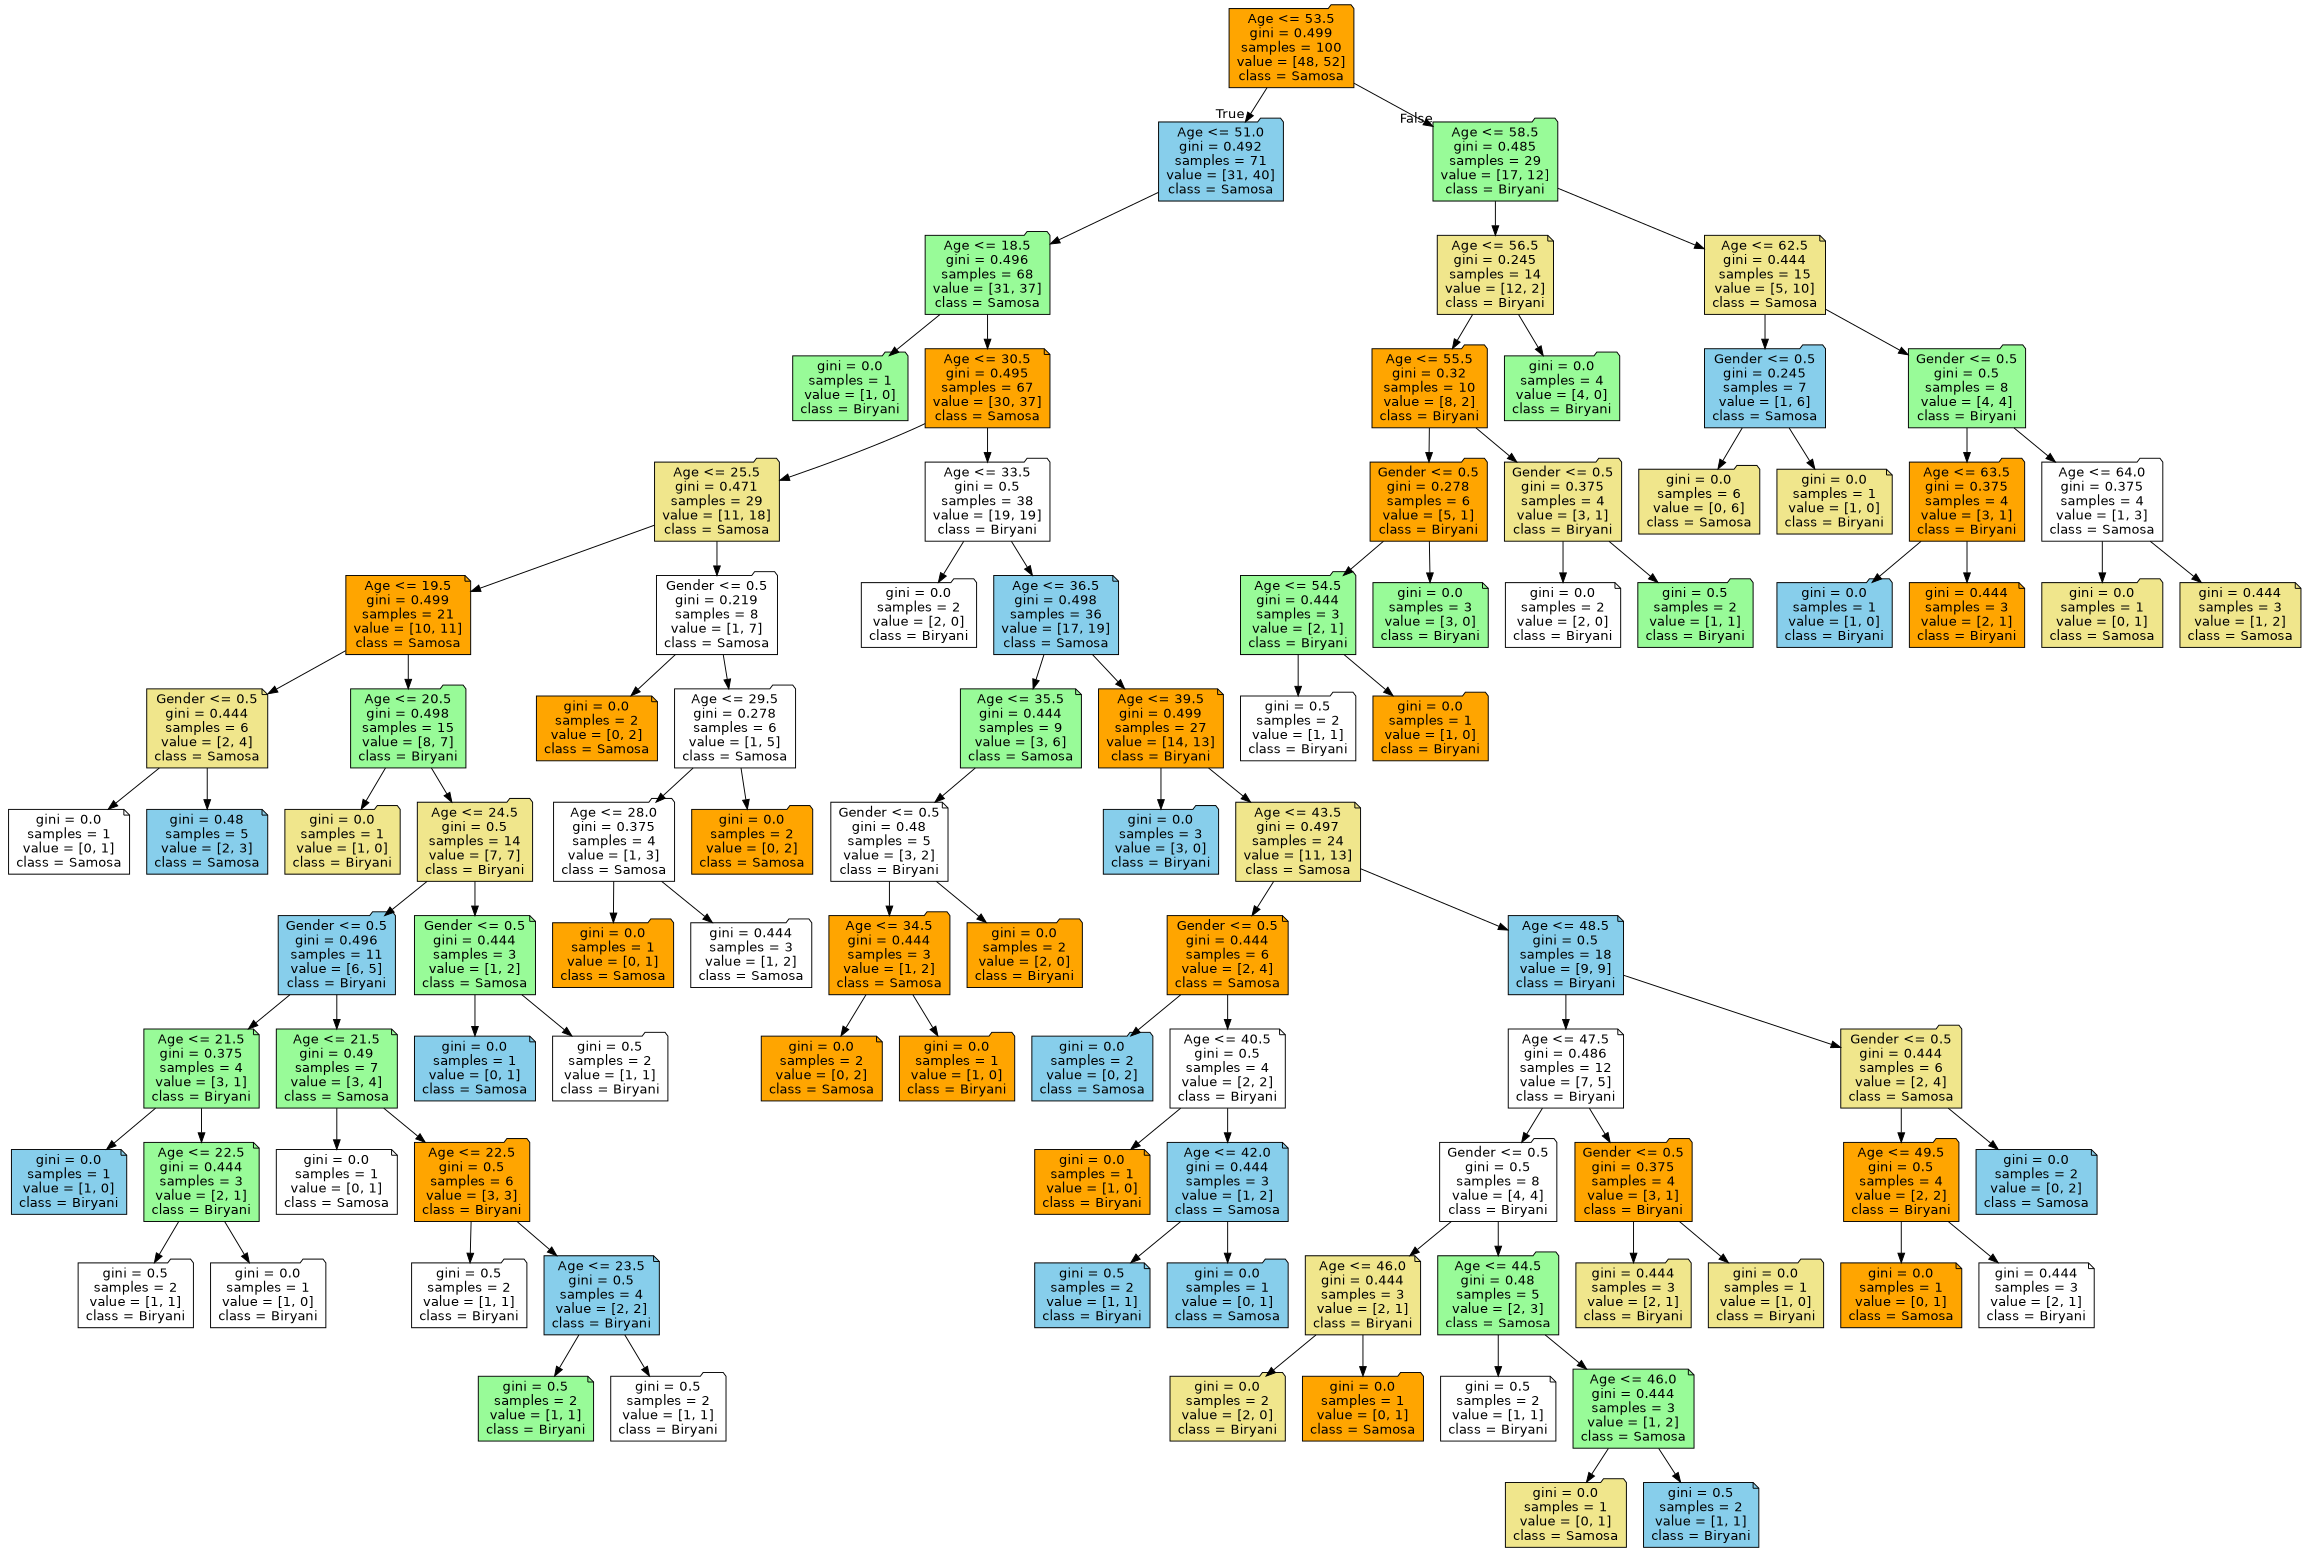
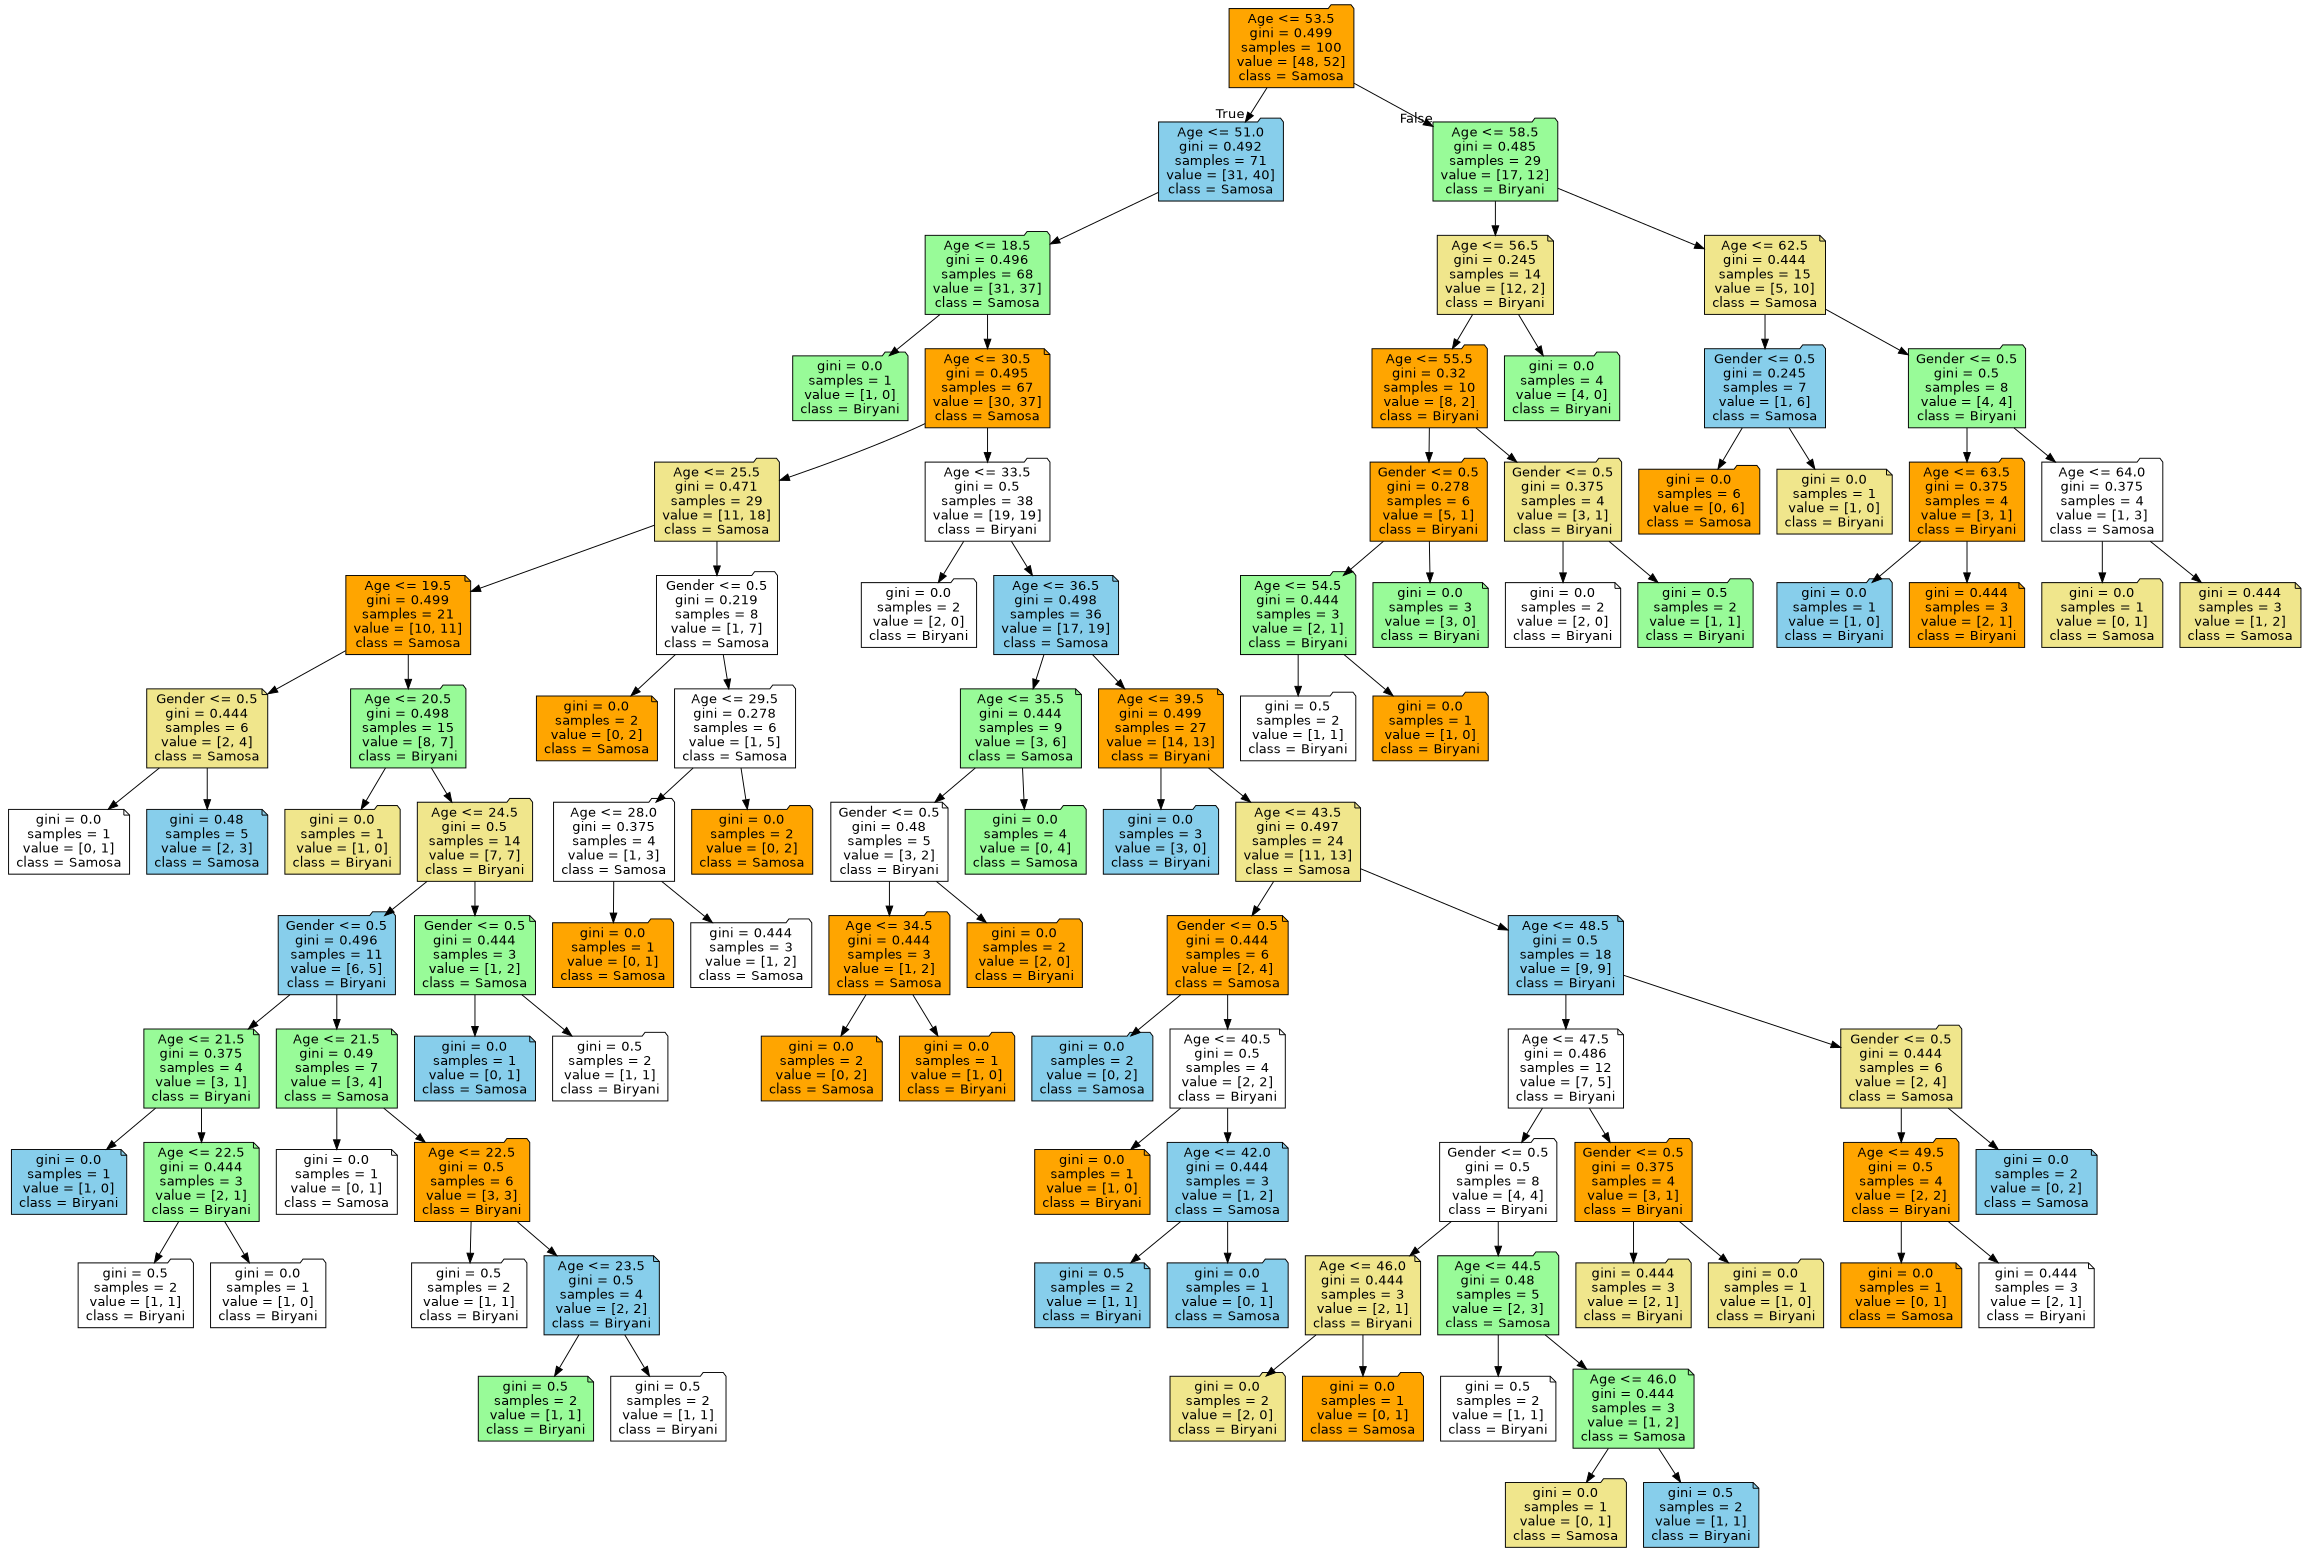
(1699, 502) -> (1699, 502)
none -> (1026, 842)
